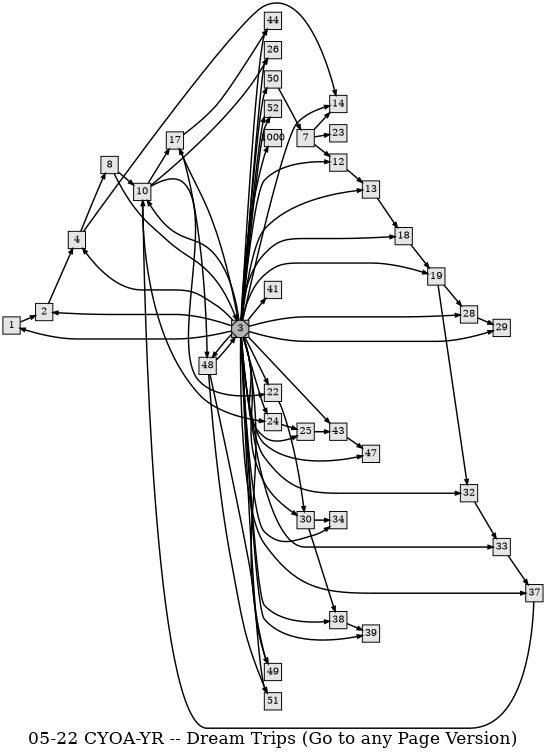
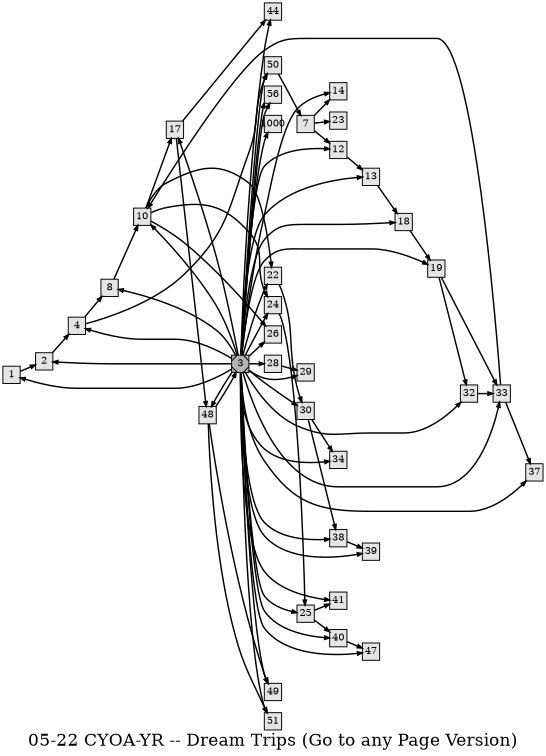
(208, 66) -> (217, 234)
(273, 109) -> (273, 95)
(174, 246) -> (186, 312)
(451, 294) -> (468, 329)
(338, 432) -> (338, 638)
none -> (320, 608)
(180, 679) -> (432, 38)
